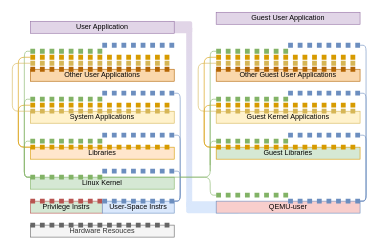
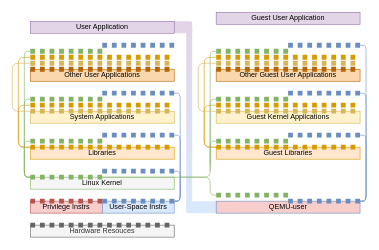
(288, 153) -> (288, 153)
(102, 183) -> (102, 183)
(66, 207) -> (66, 207)
